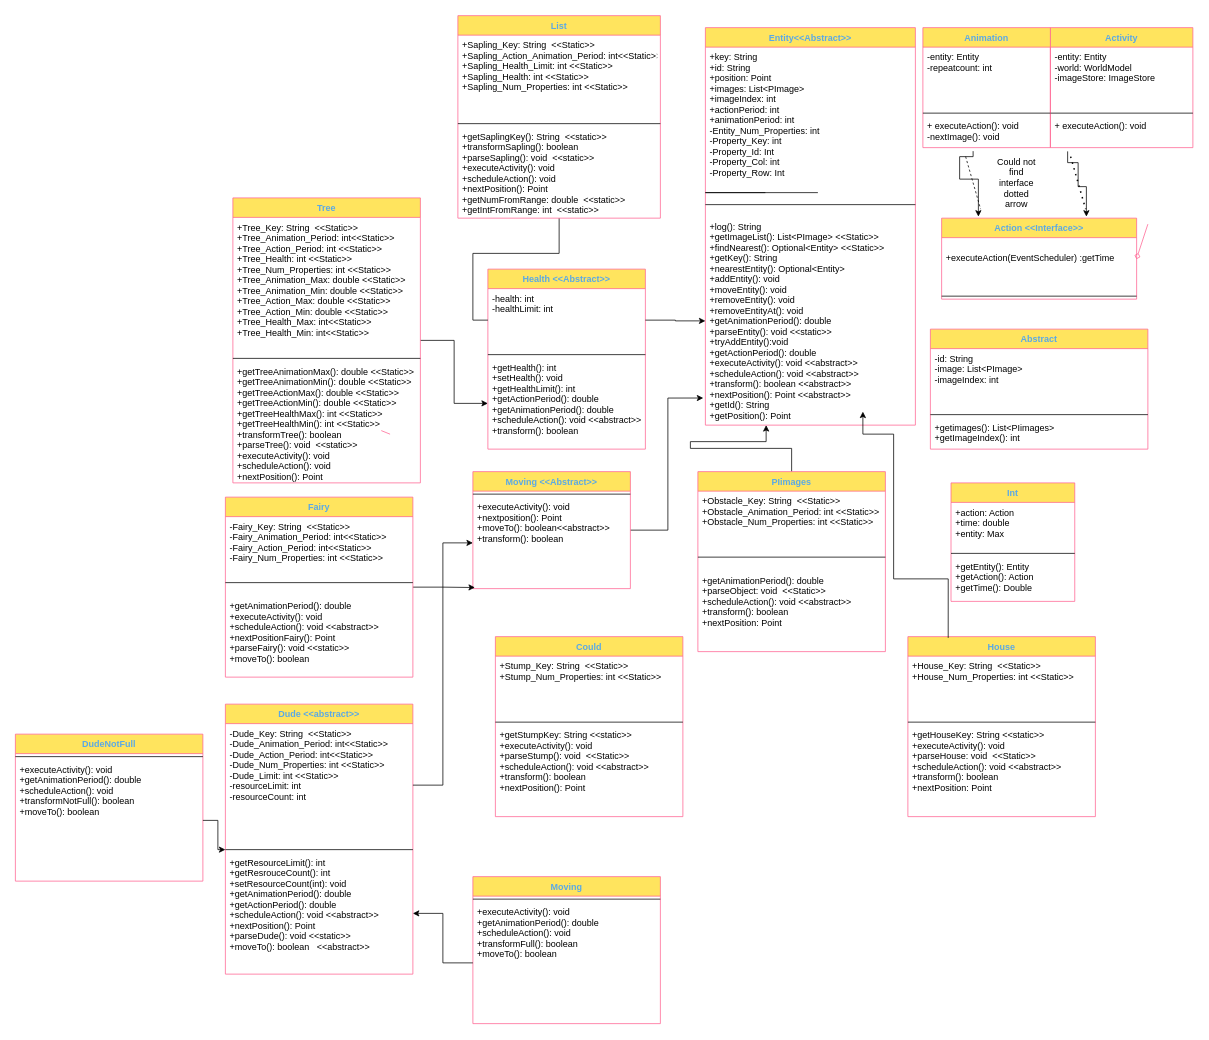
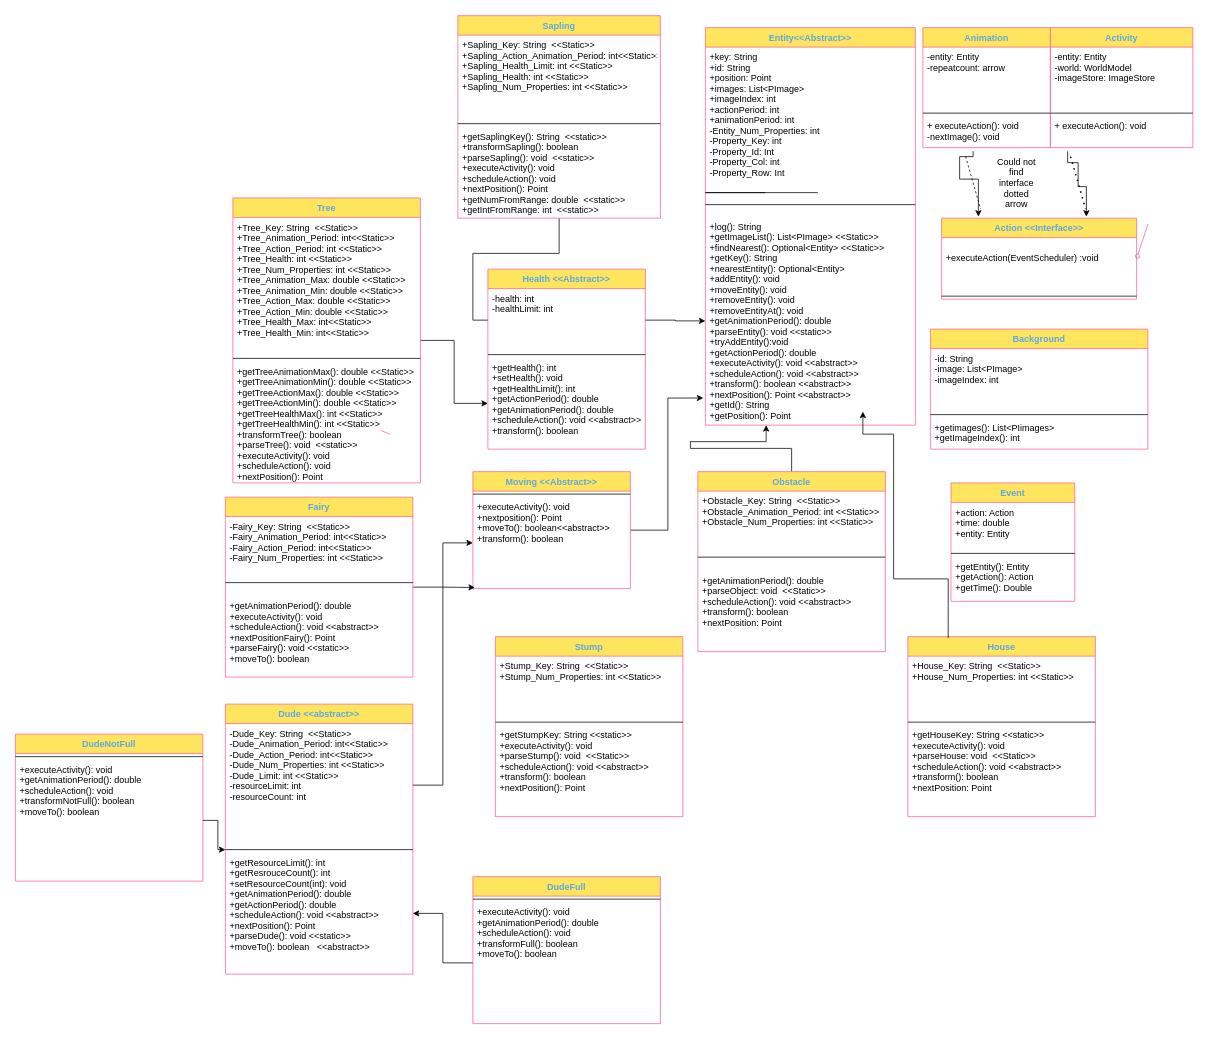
(559, 26) -> (559, 26)
(960, 57) -> (960, 57)
(1038, 258) -> (1031, 258)
(1039, 339) -> (1039, 339)
(791, 482) -> (791, 482)
(1013, 493) -> (1013, 493)
(988, 512) -> (988, 512)
(589, 647) -> (589, 647)
(566, 887) -> (566, 887)
